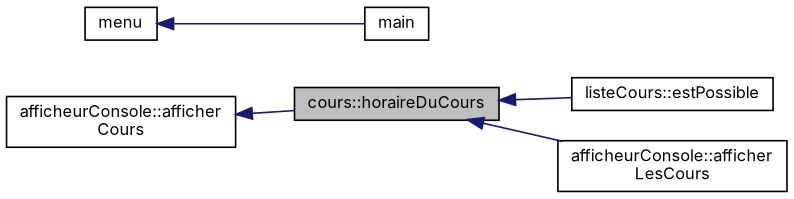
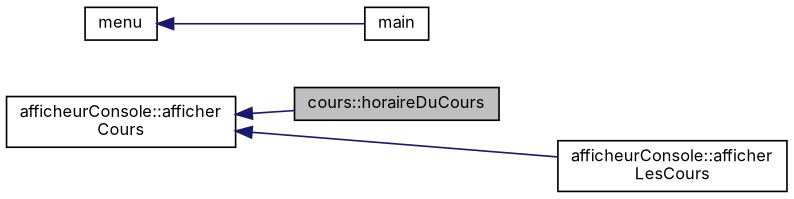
(672, 94) -> none
(523, 132) -> (405, 145)
